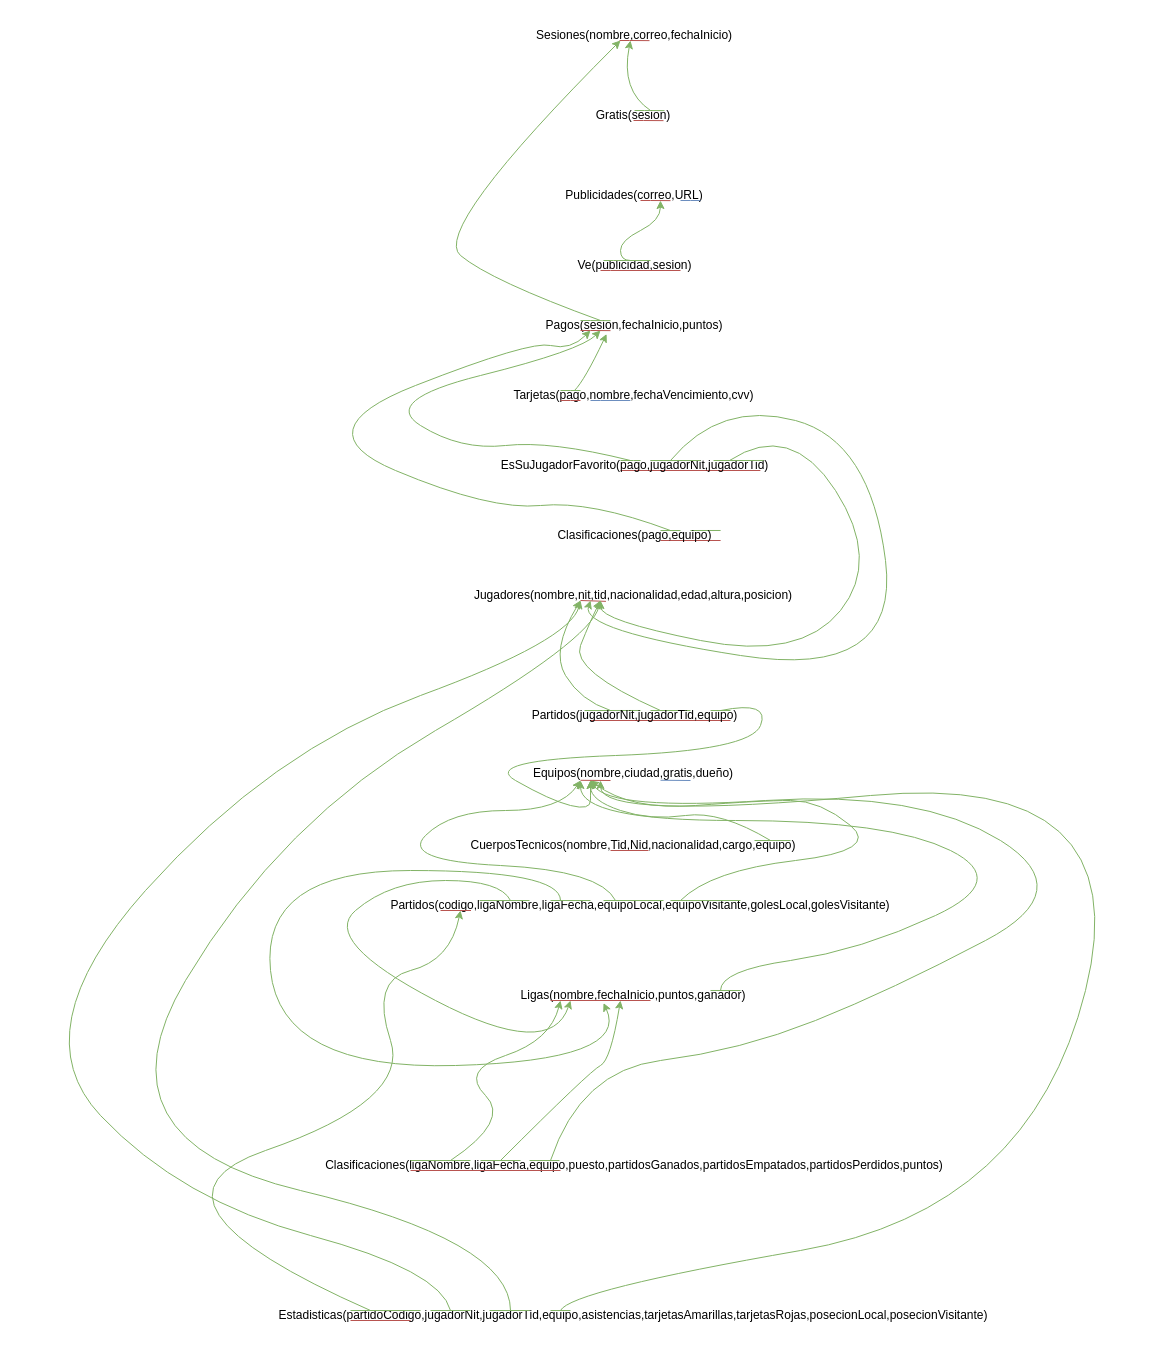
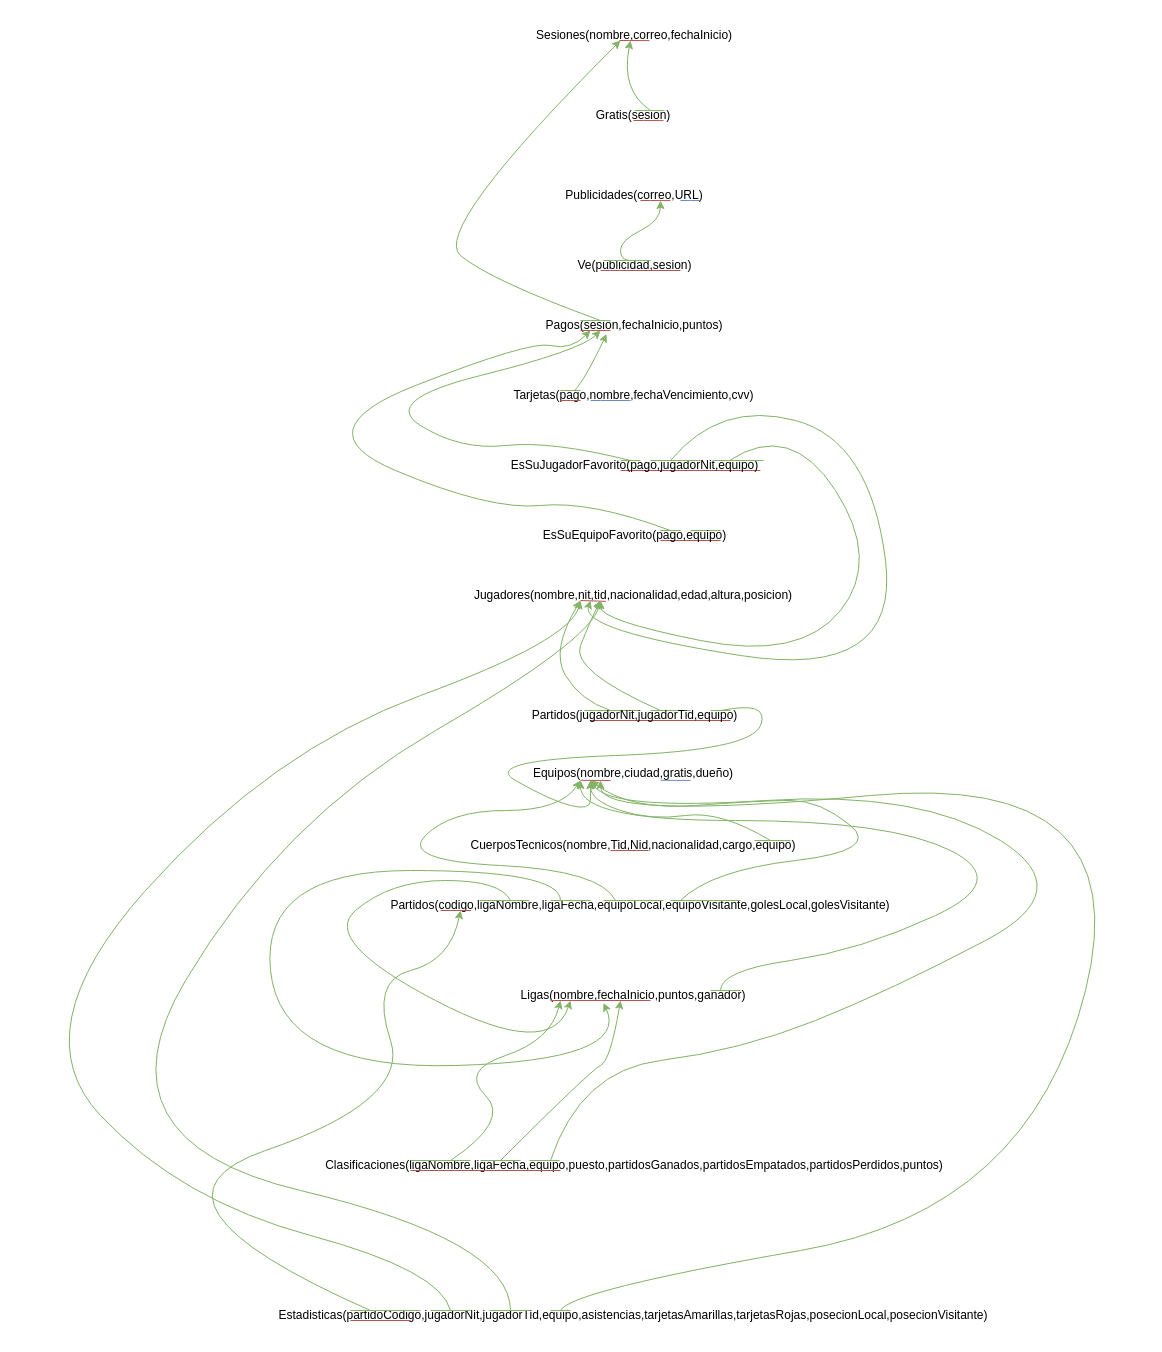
(635, 466) -> (635, 466)
(635, 536) -> (635, 536)
